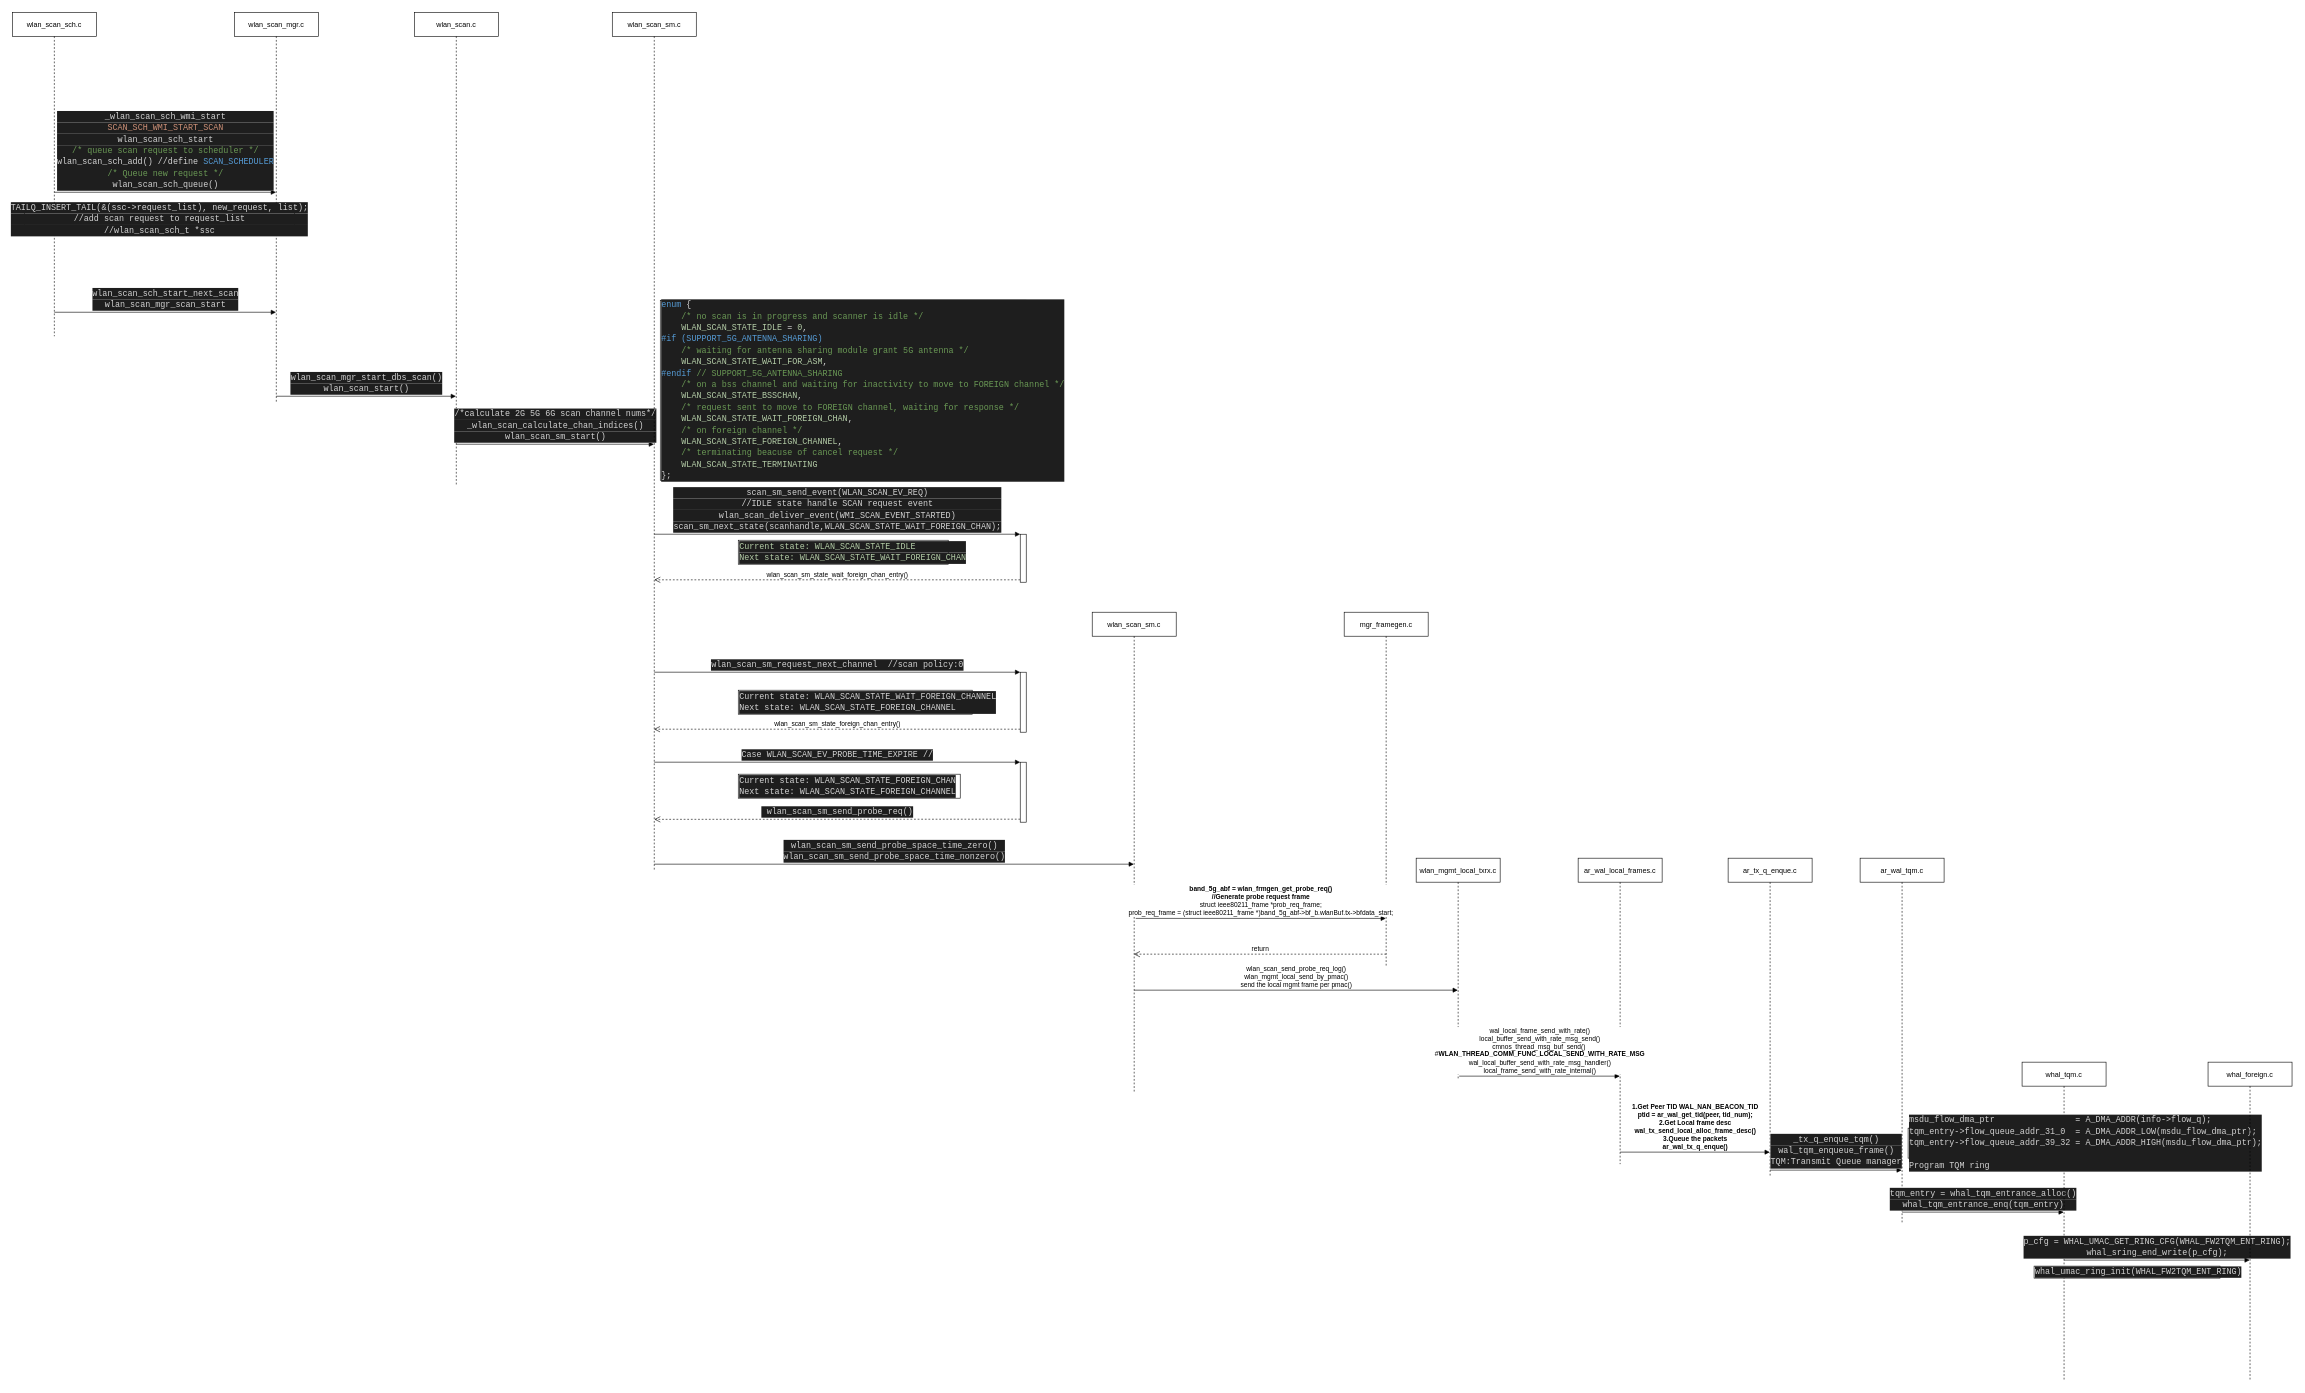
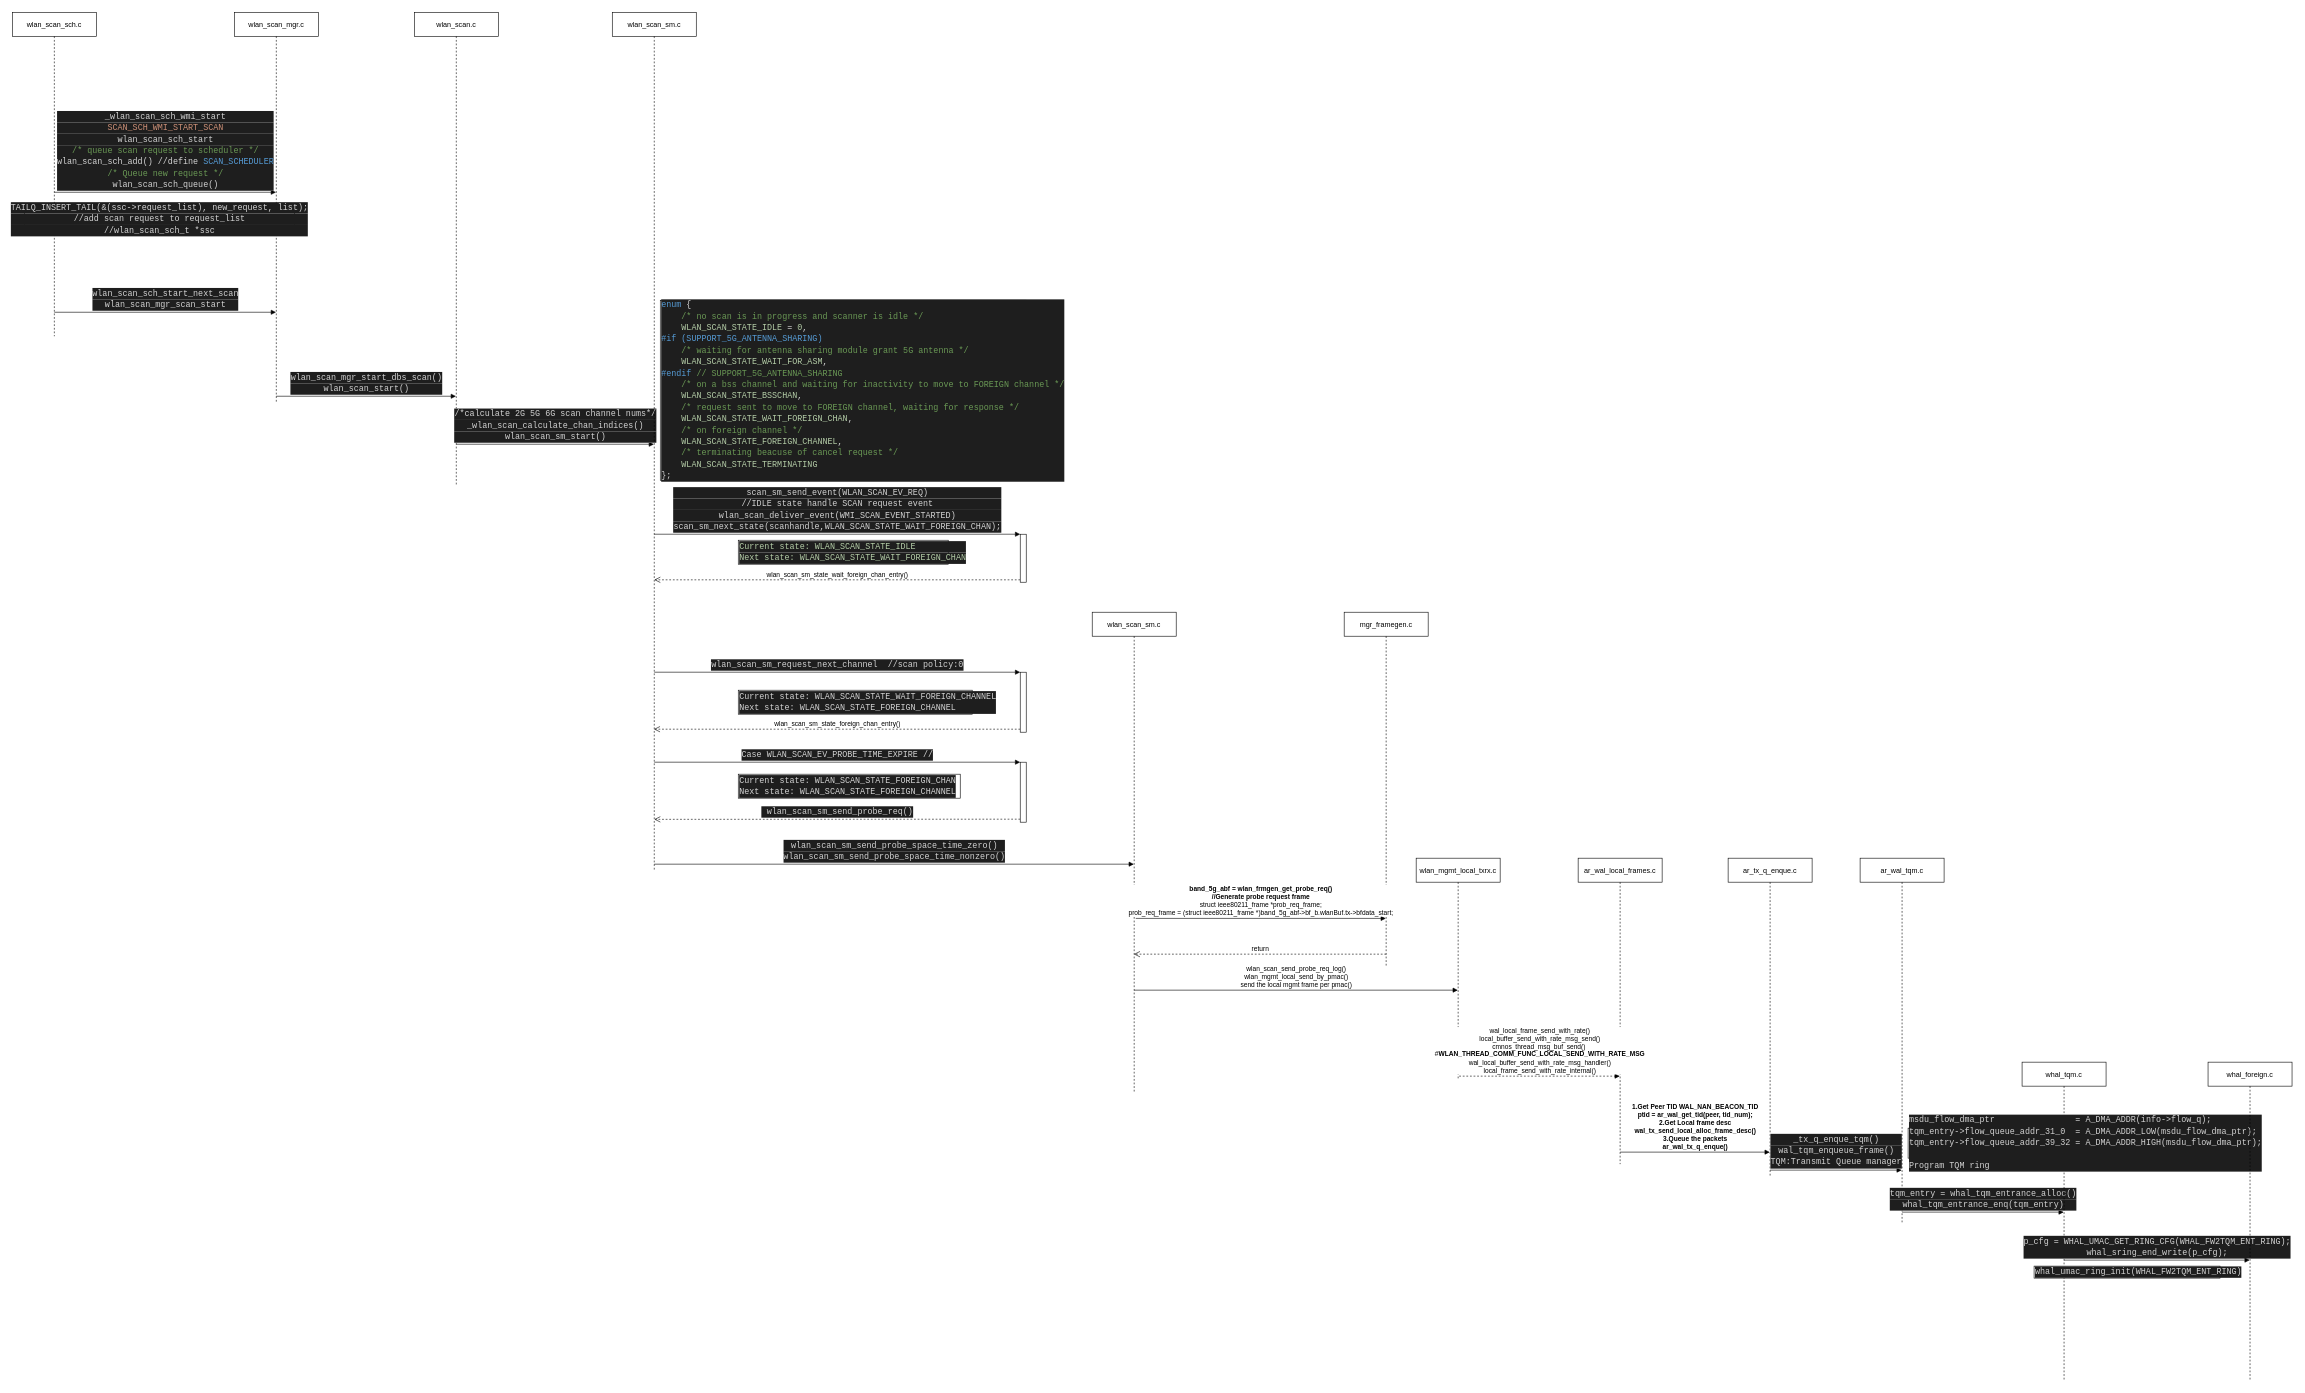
(1538, 1076) -> (1538, 1076)
